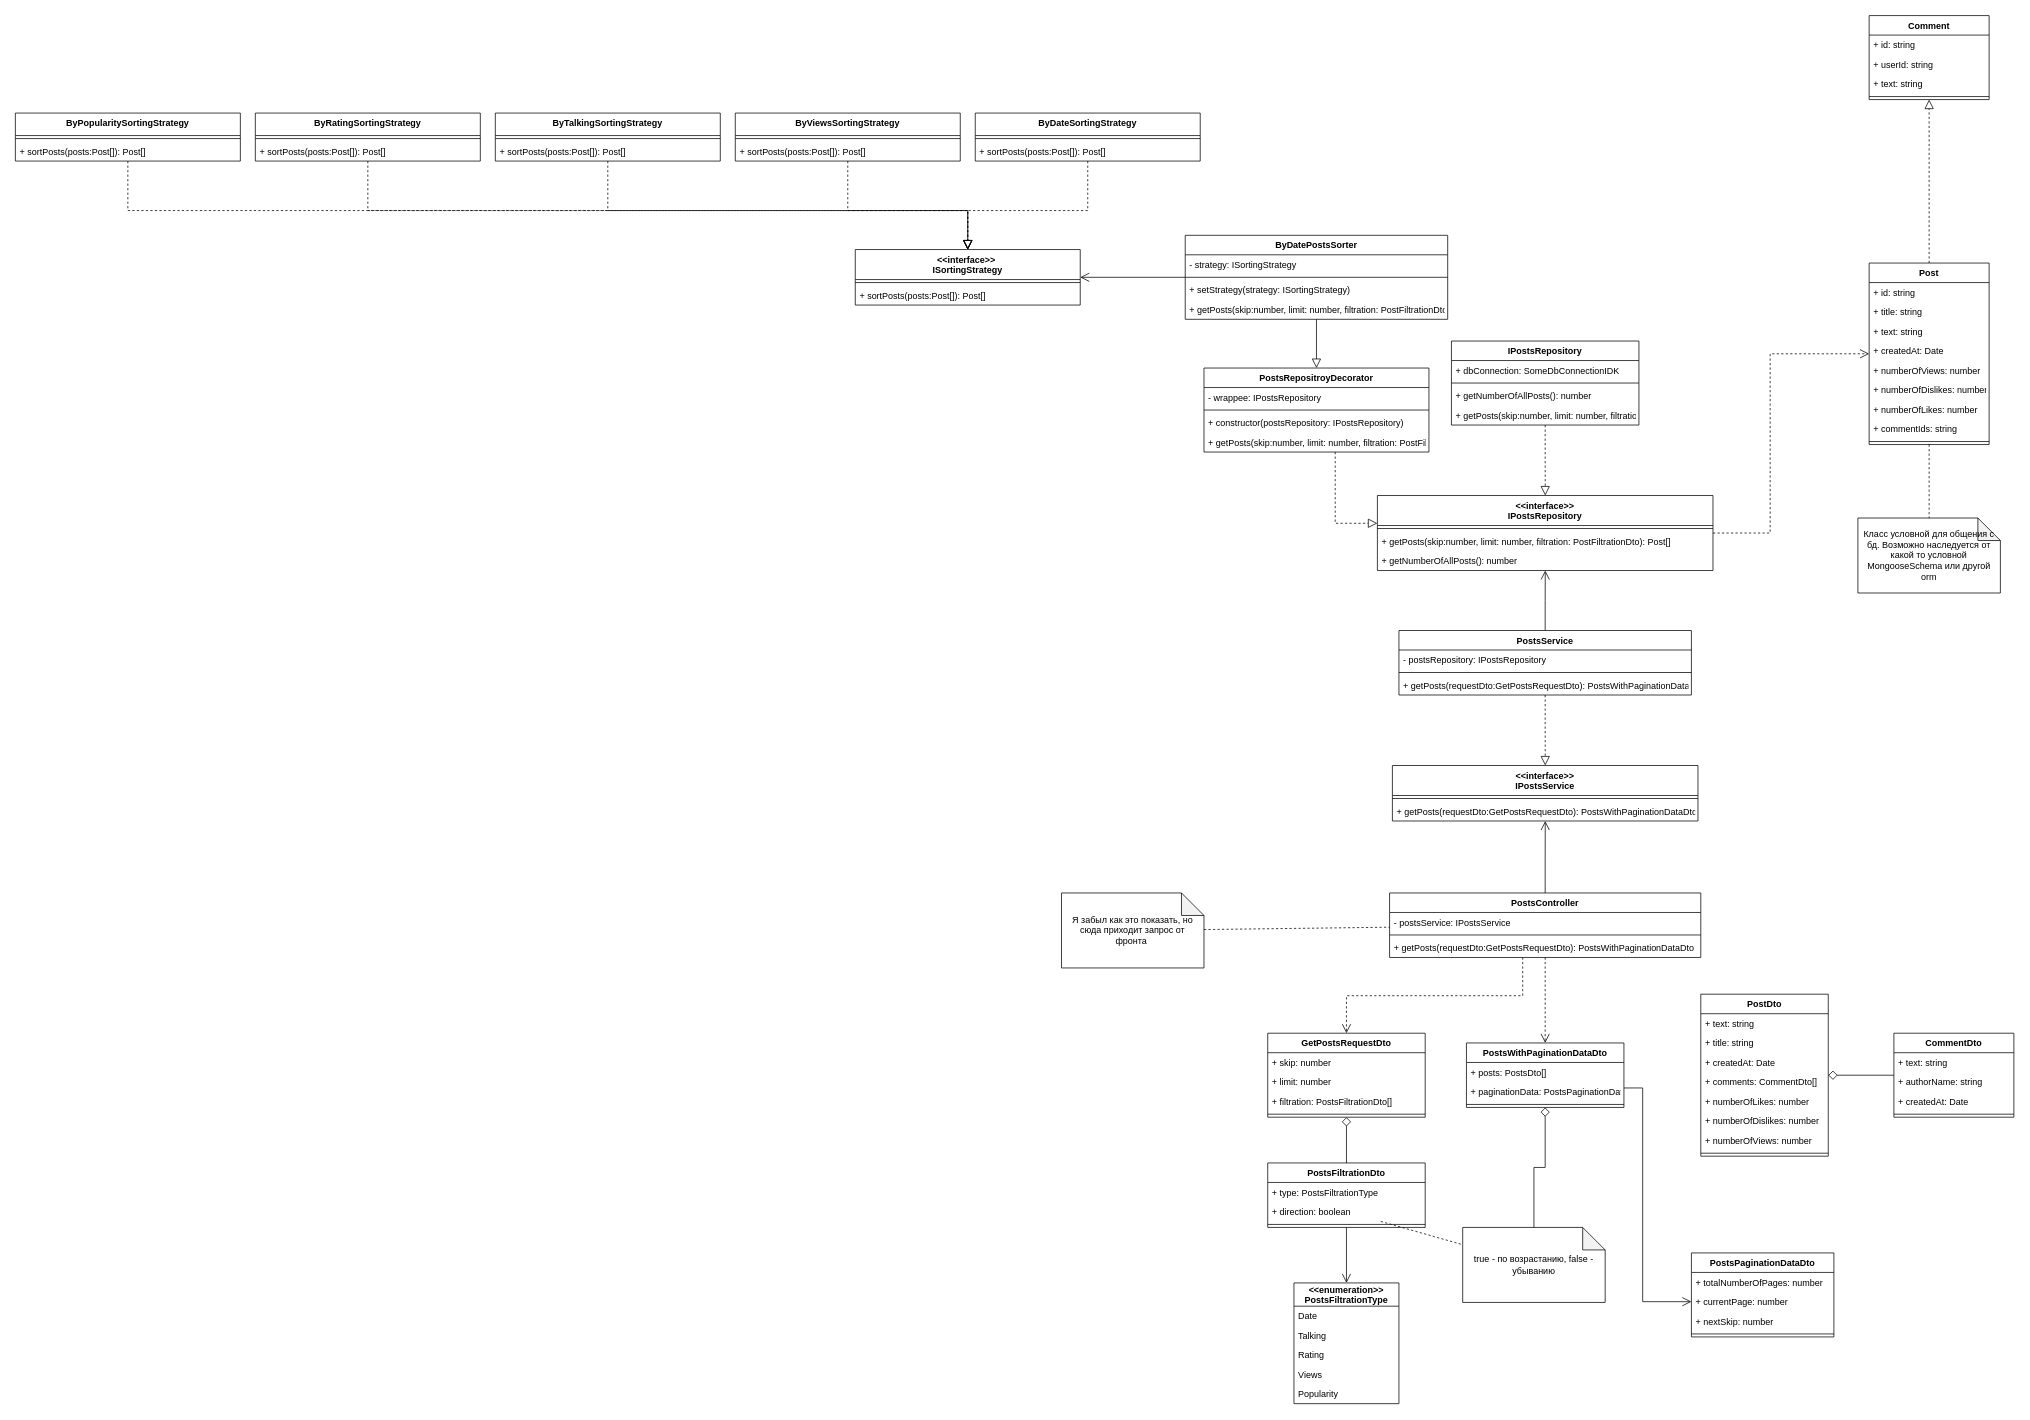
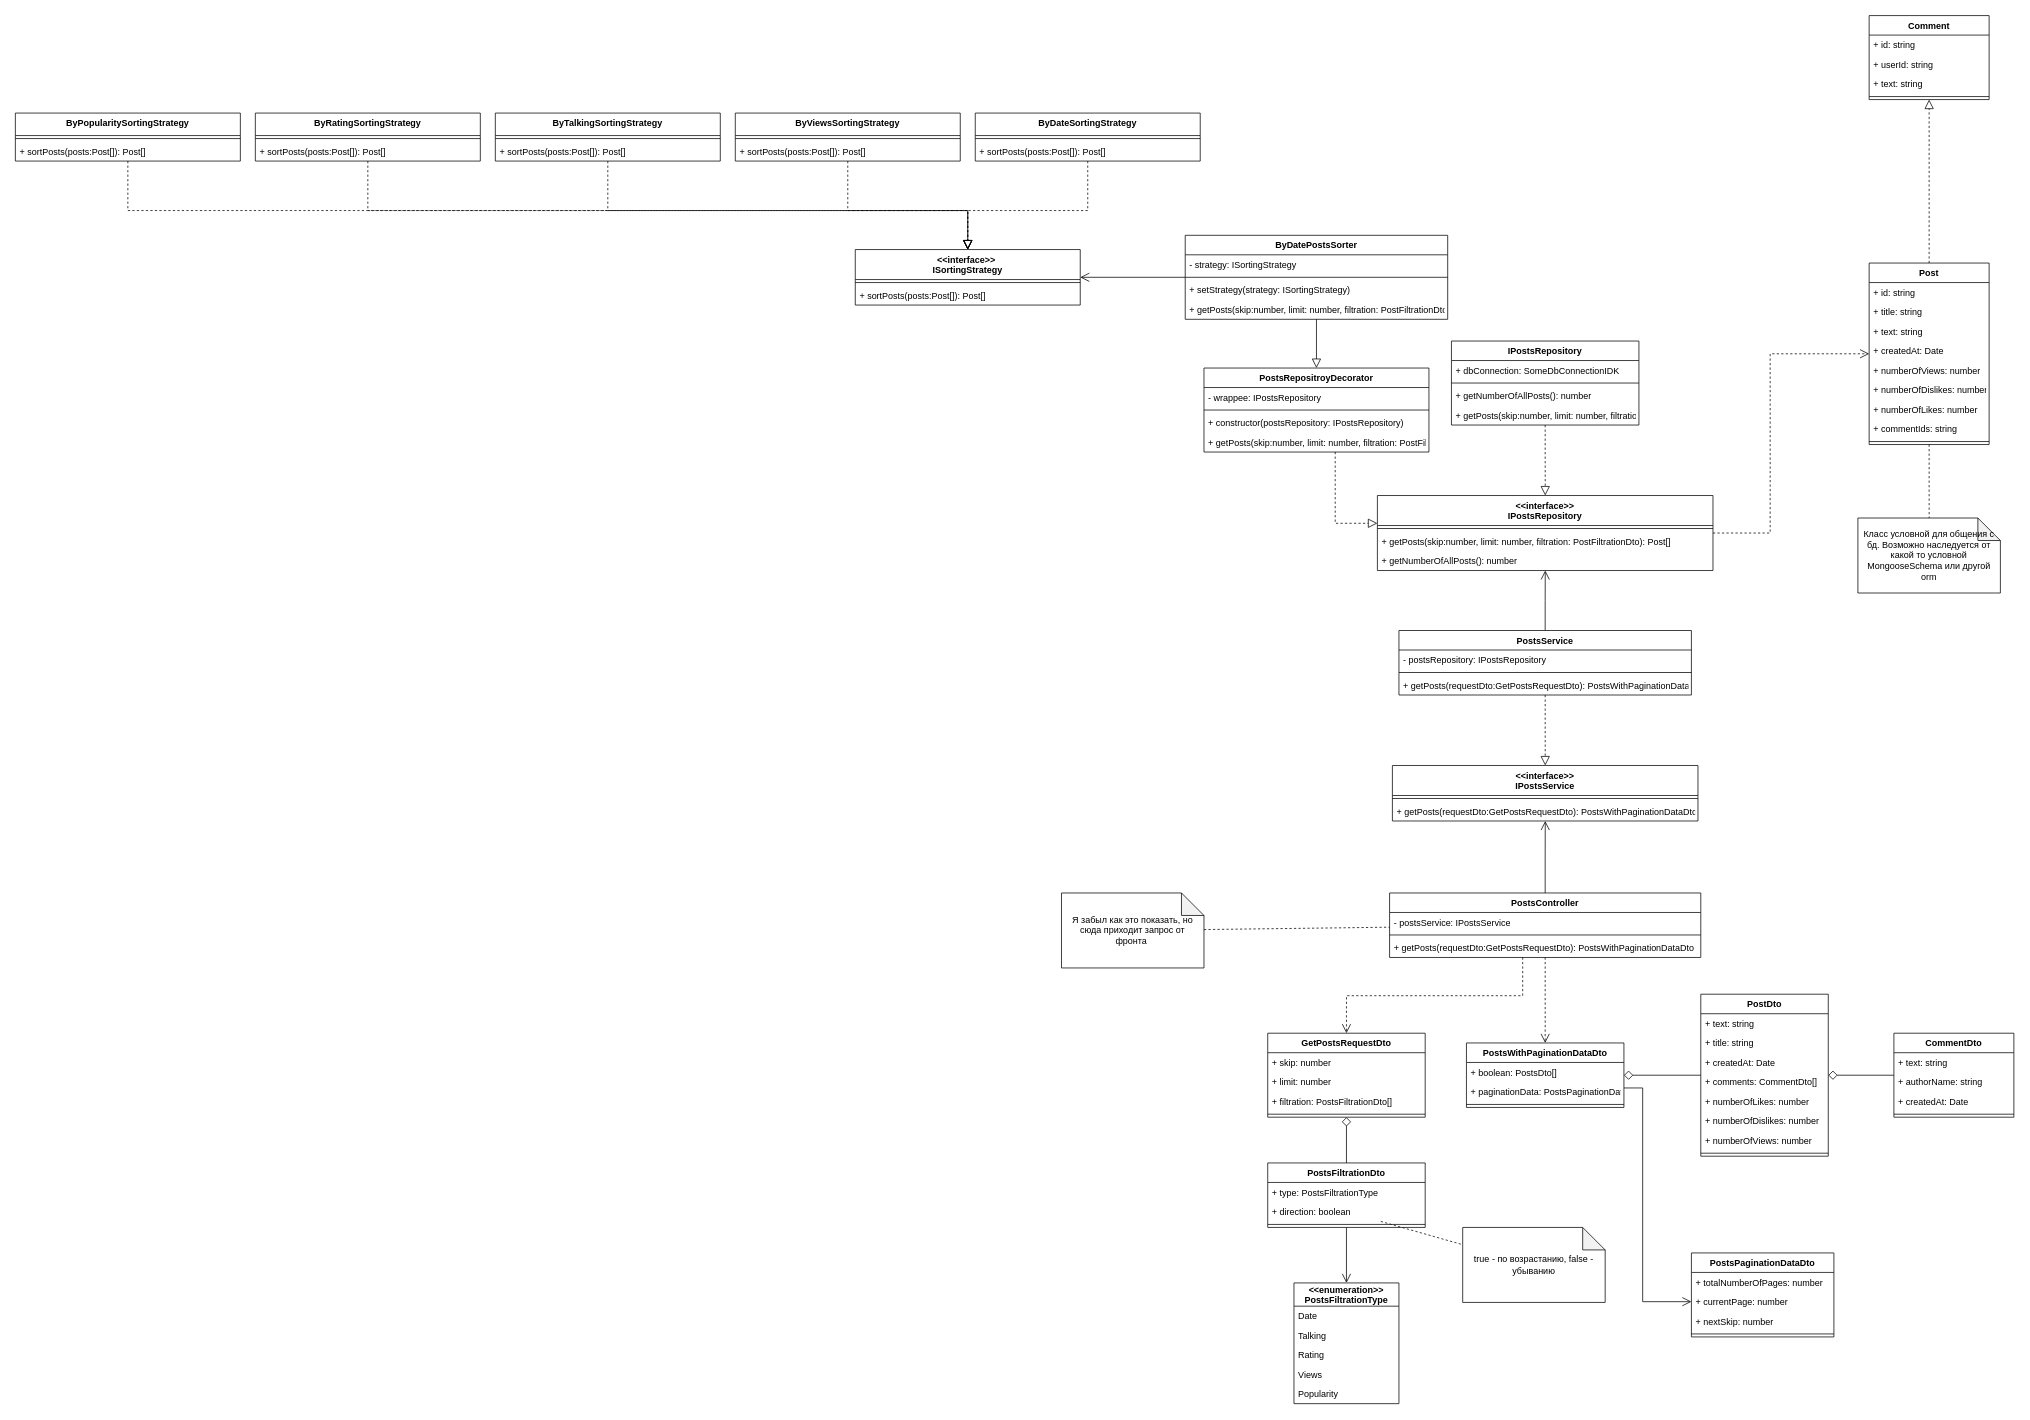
(1515, 1073) -> (1519, 1073)
(1535, 1167) -> (1666, 1075)
